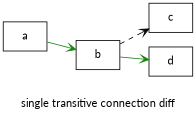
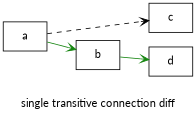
(131, 38) -> (94, 28)
